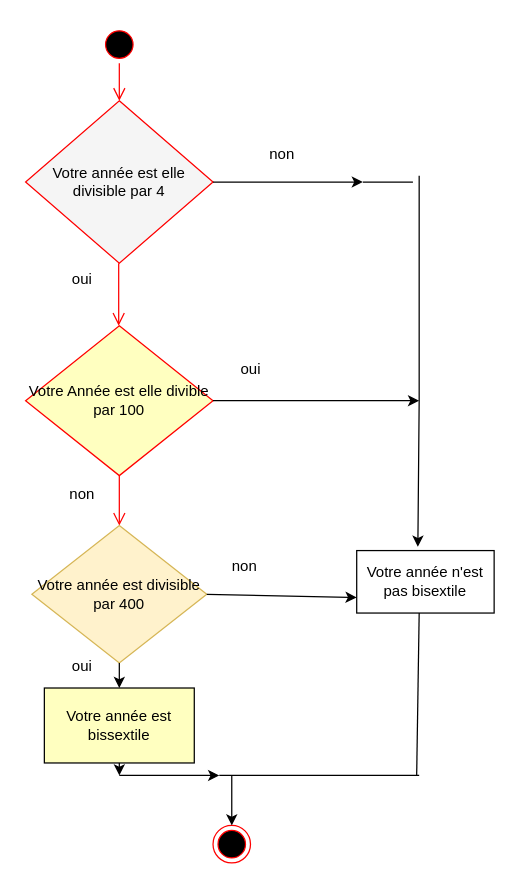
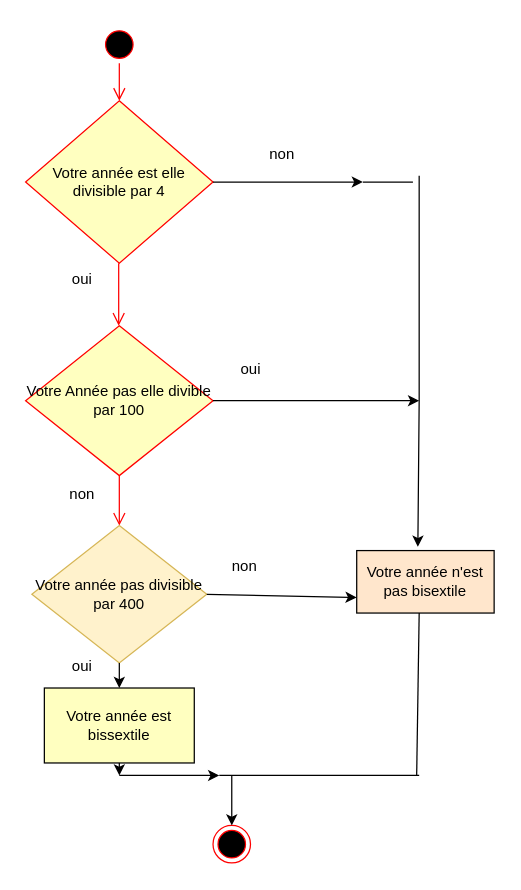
(119, 182) -> (119, 182)
(119, 401) -> (119, 401)
(426, 582) -> (426, 582)
(119, 594) -> (119, 594)
